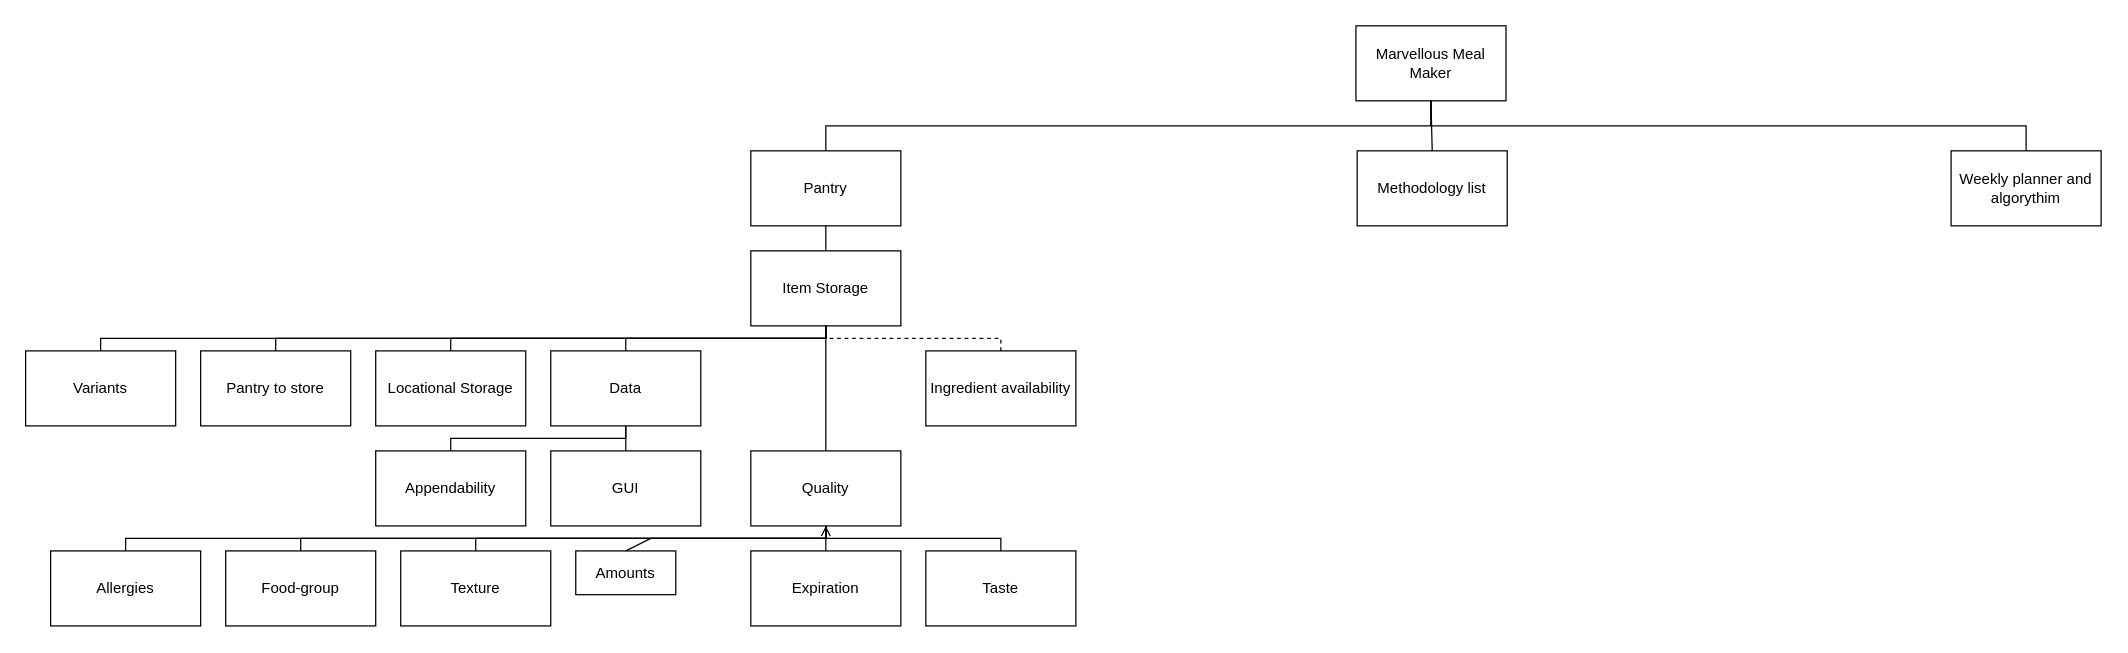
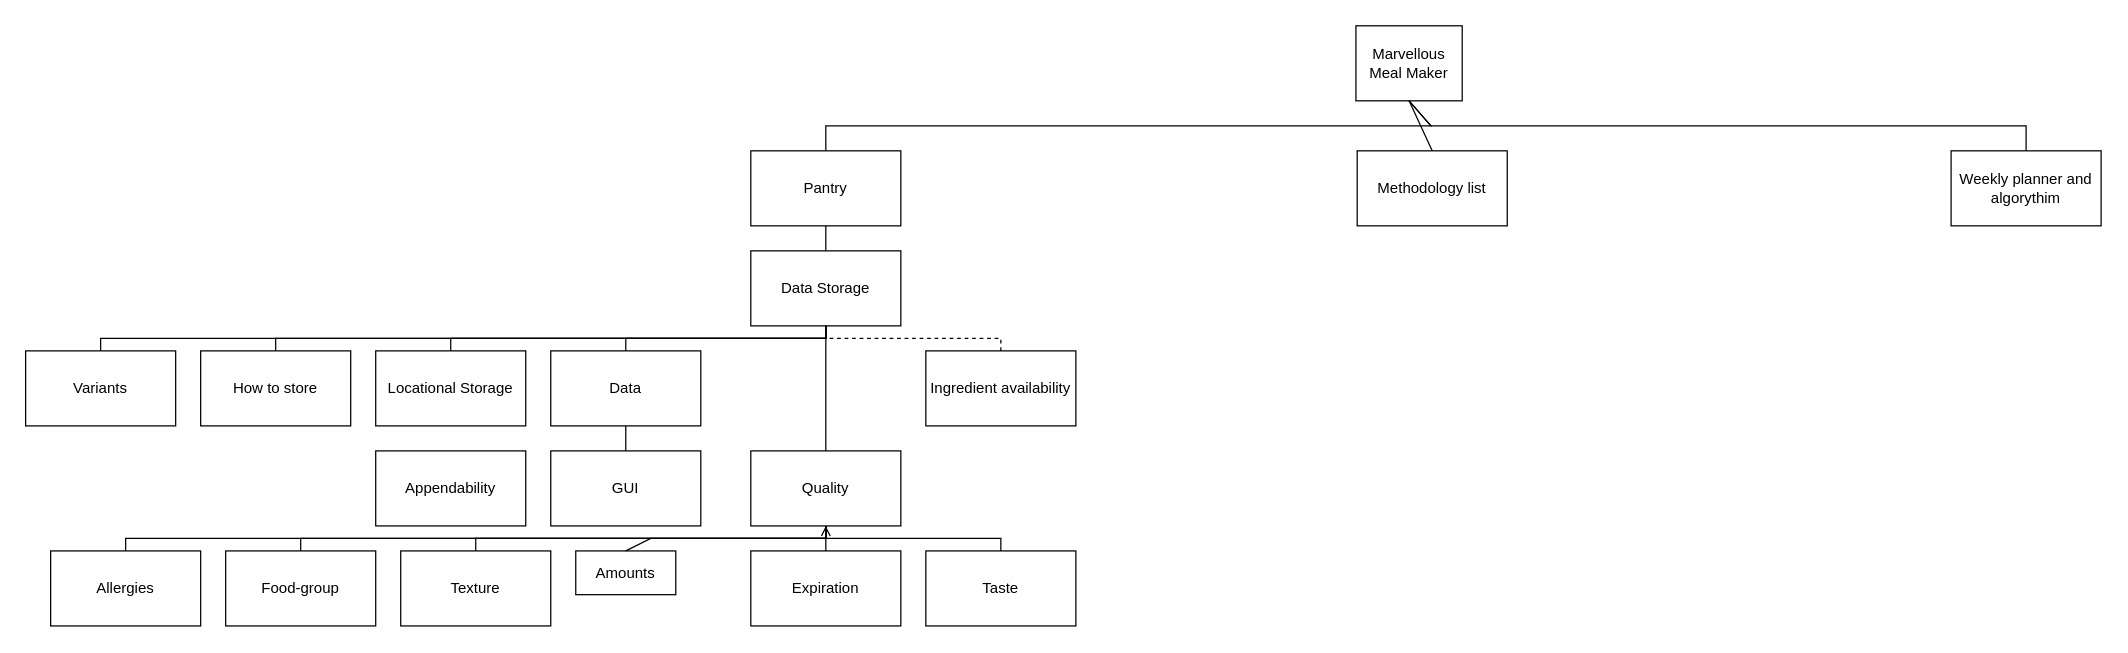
(1431, 63) -> (1409, 63)
(826, 288) -> (826, 288)
(276, 388) -> (276, 388)
(531, 438) -> none
